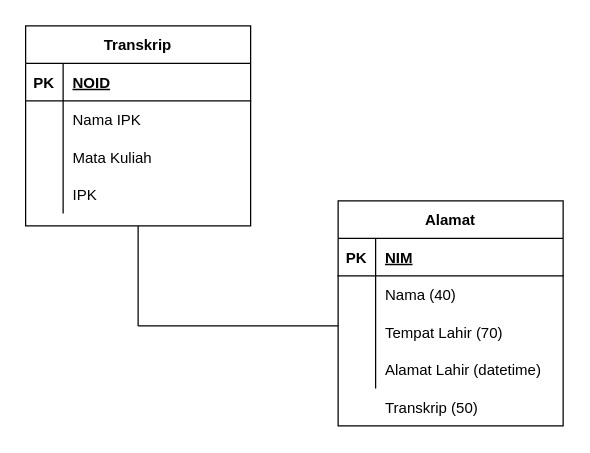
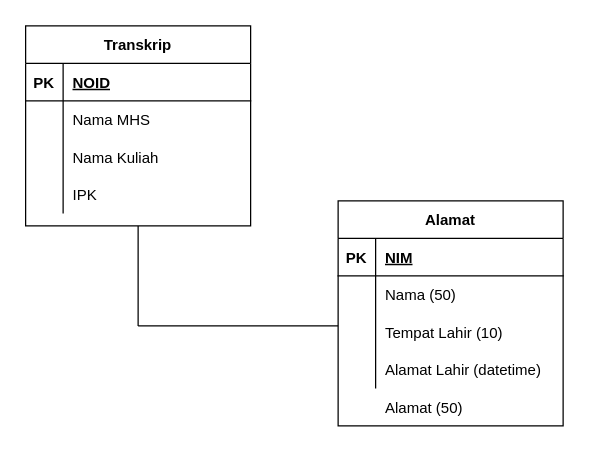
(104, 120) -> (104, 120)
(113, 158) -> (113, 158)
(421, 295) -> (421, 295)
(451, 333) -> (451, 333)
(440, 408) -> (427, 408)
